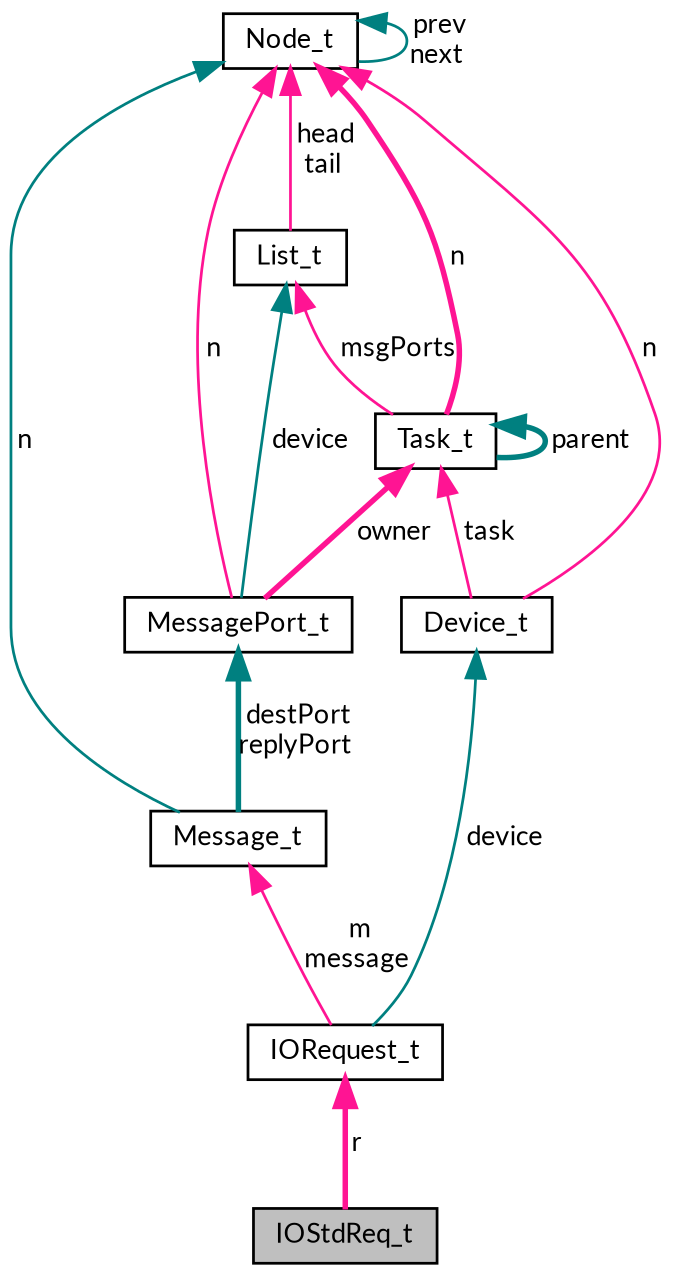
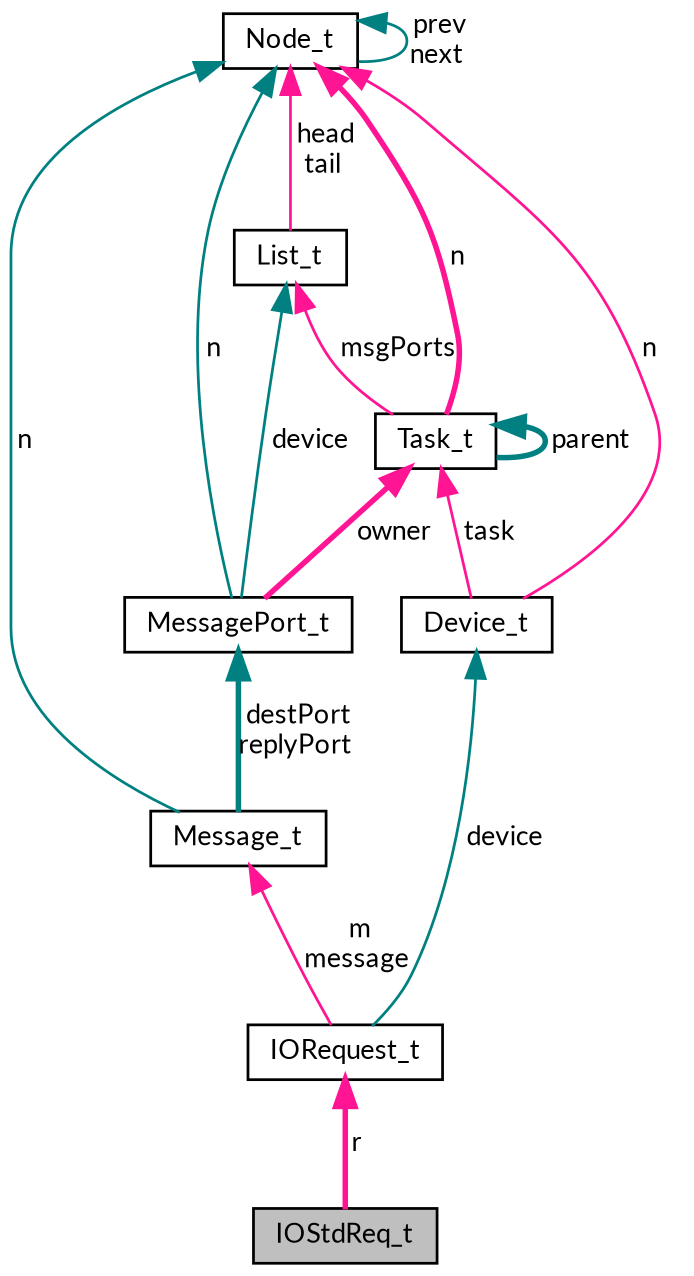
(198, 341) -> (198, 341)
